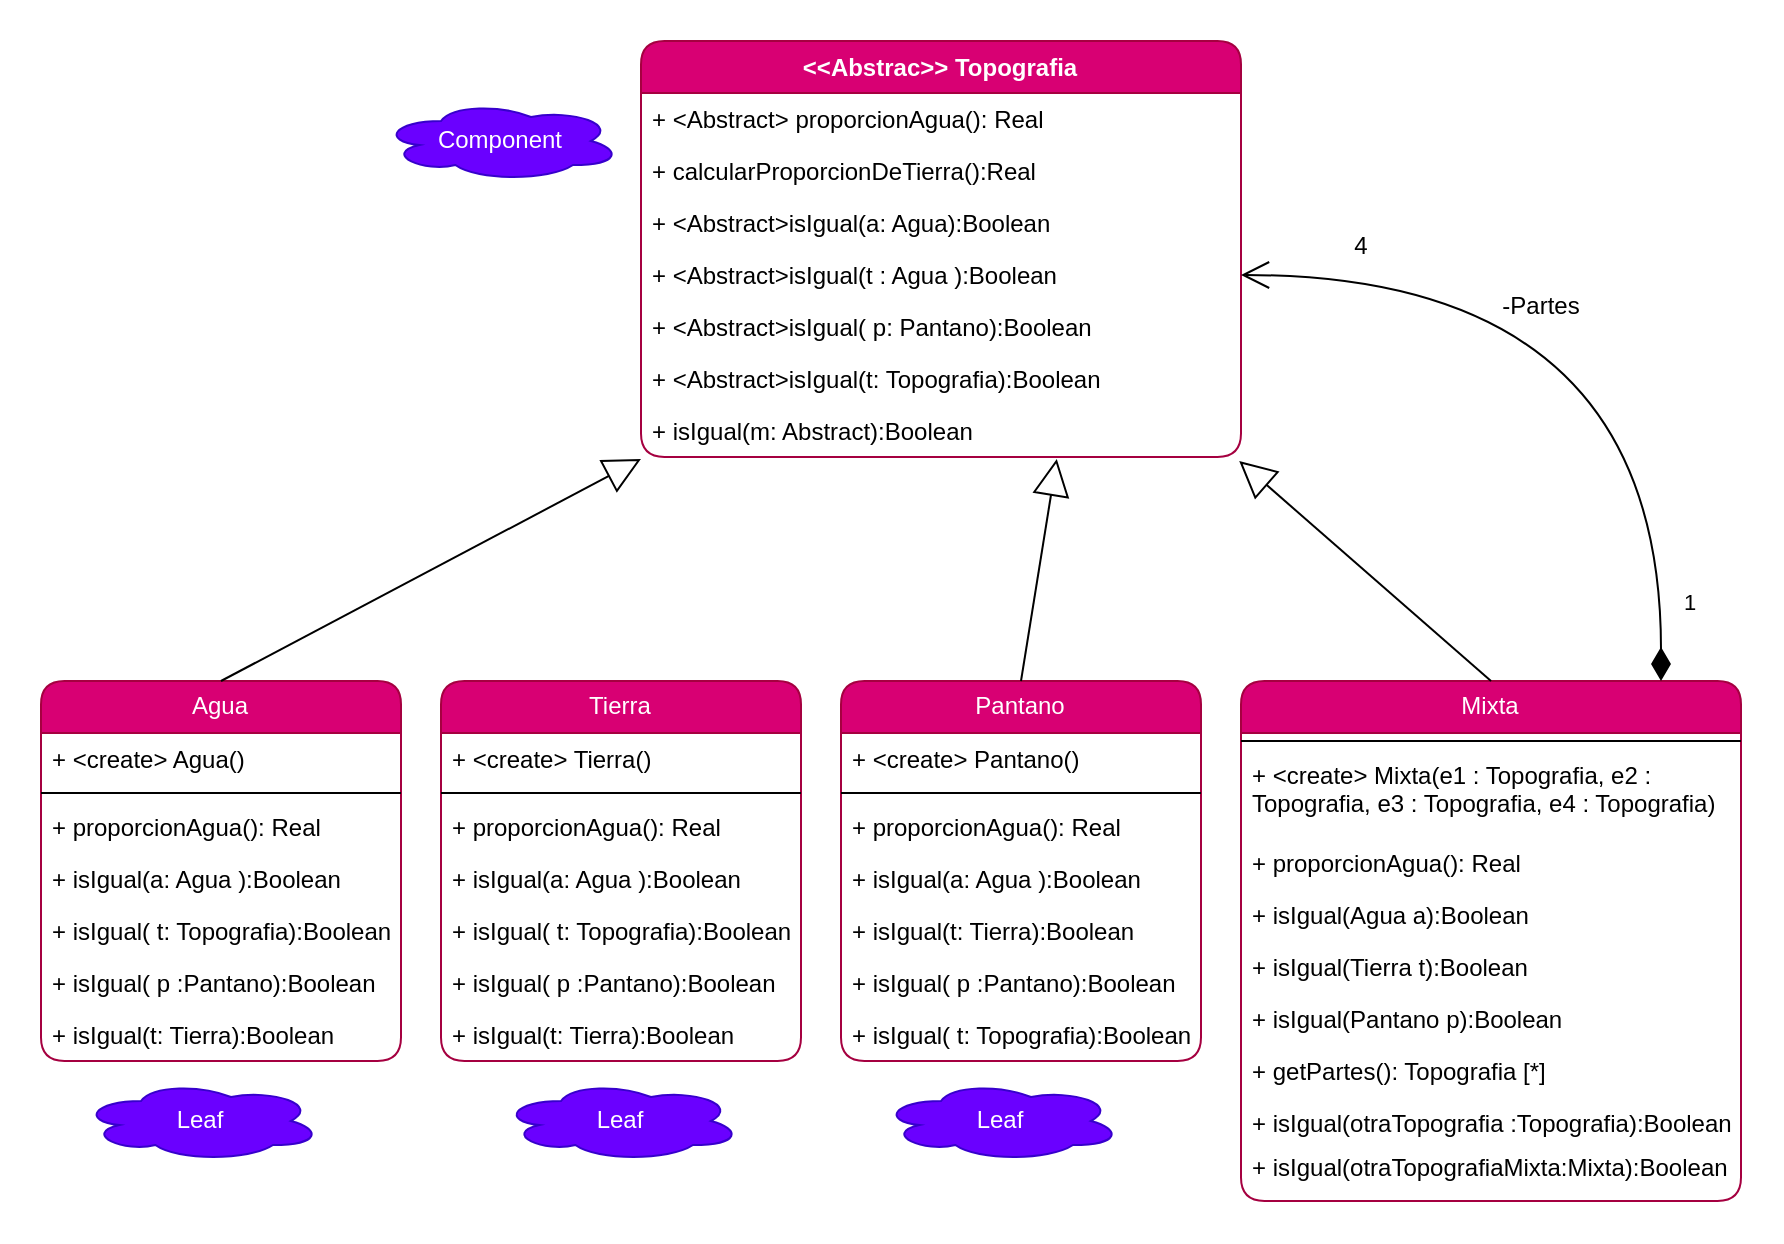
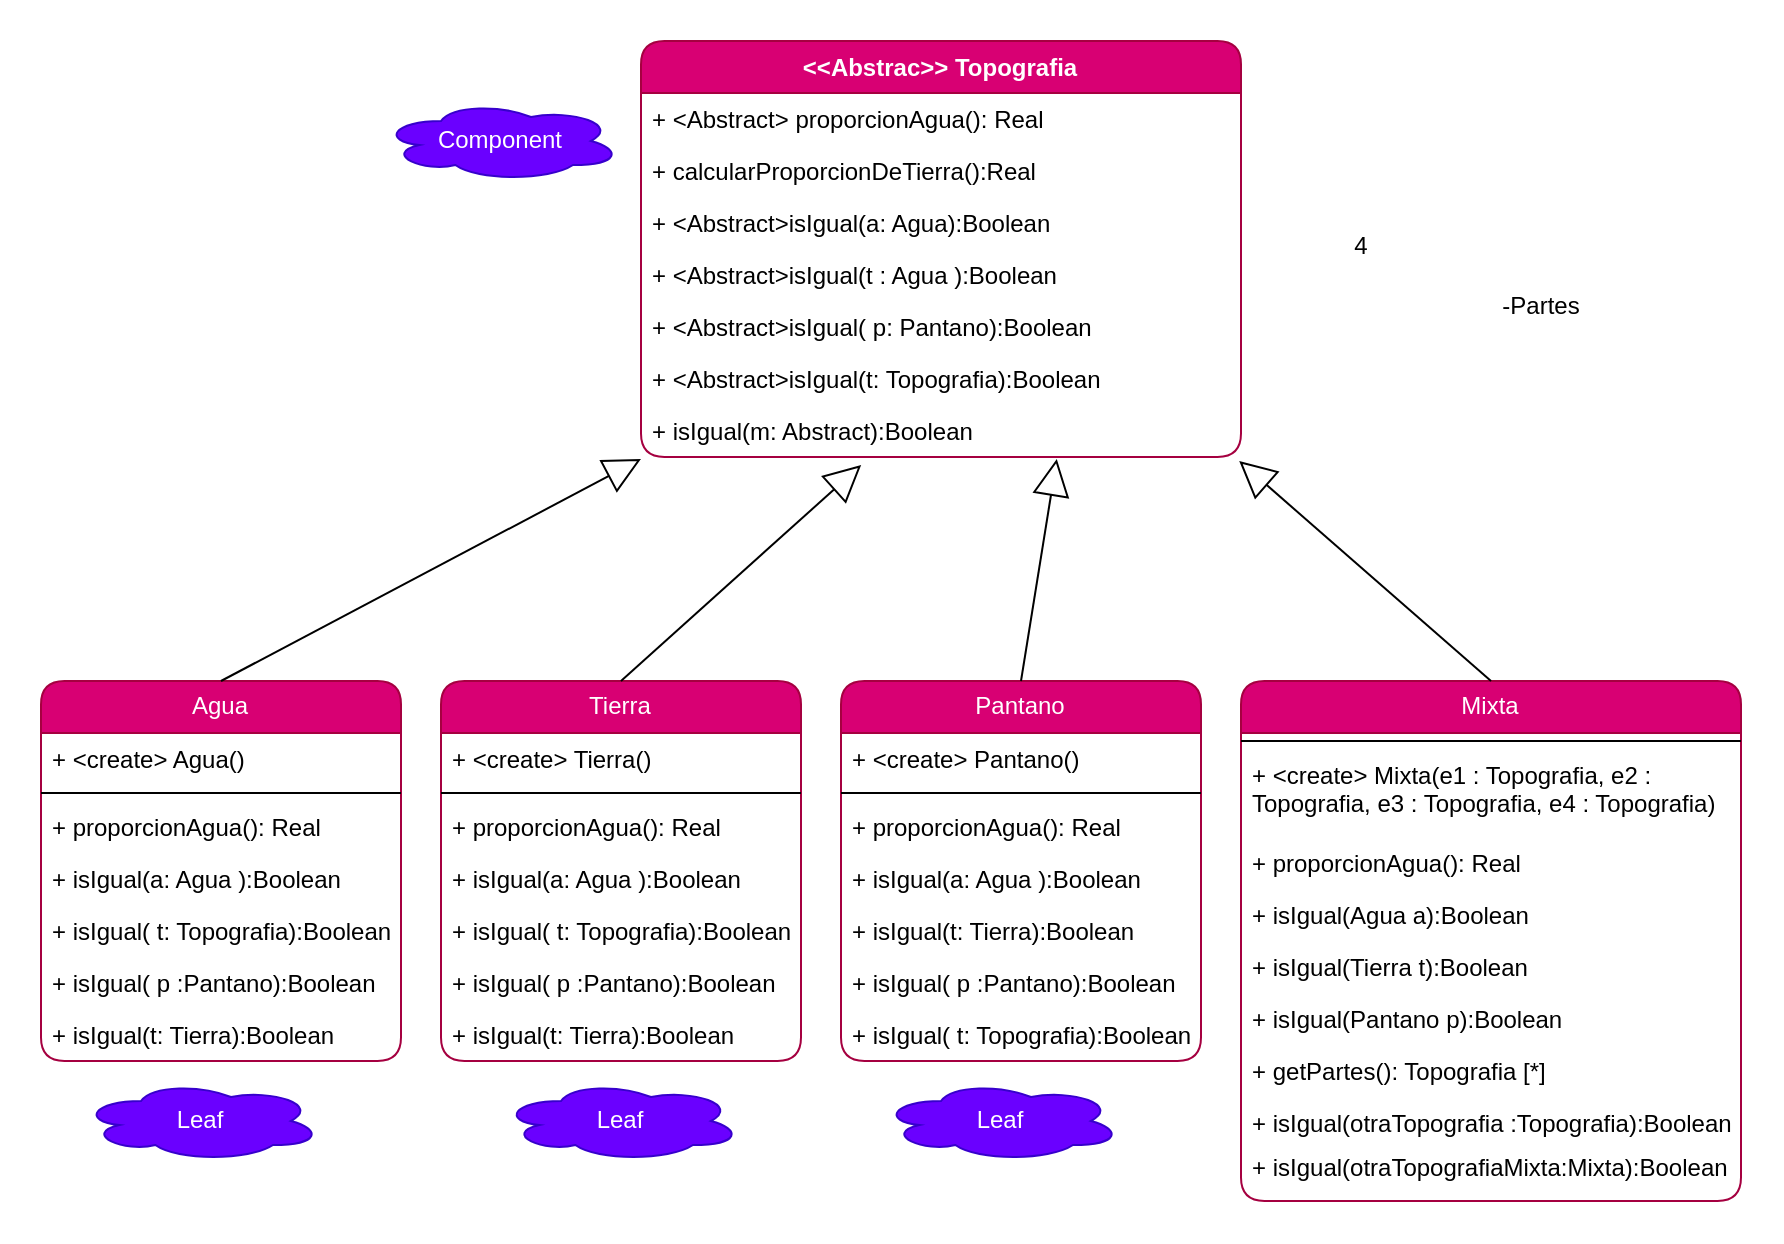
(1547, 361) -> none
none -> (728, 585)
